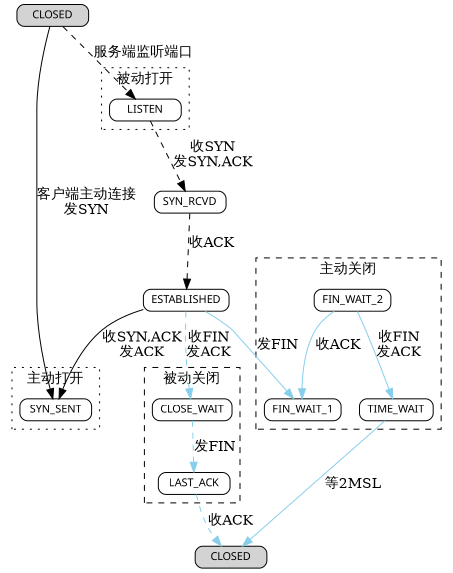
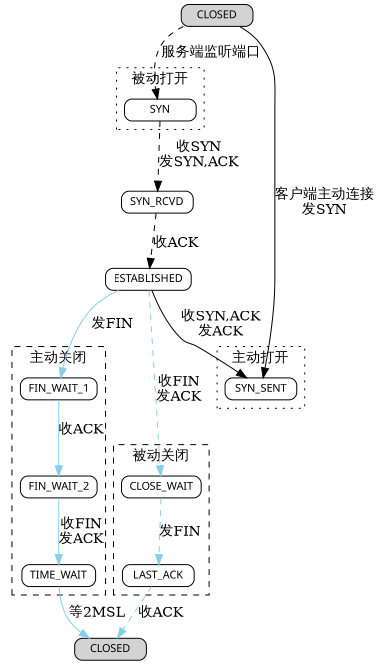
(145, 110) -> (160, 110)
(309, 345) -> (59, 433)
